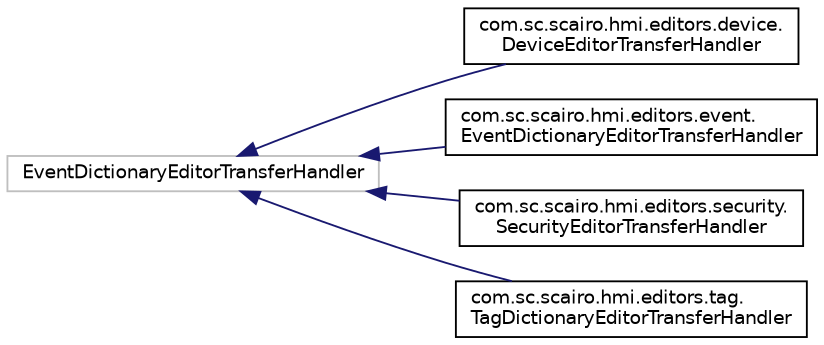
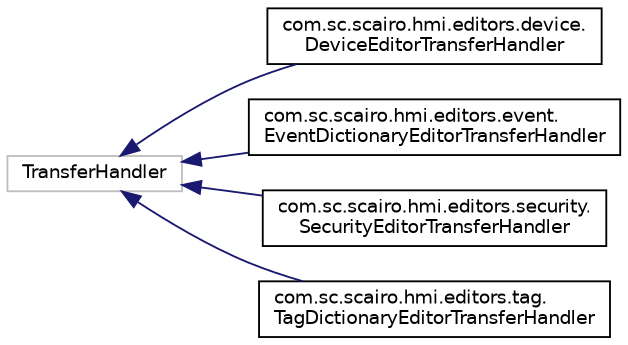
(193, 174) -> (95, 174)
